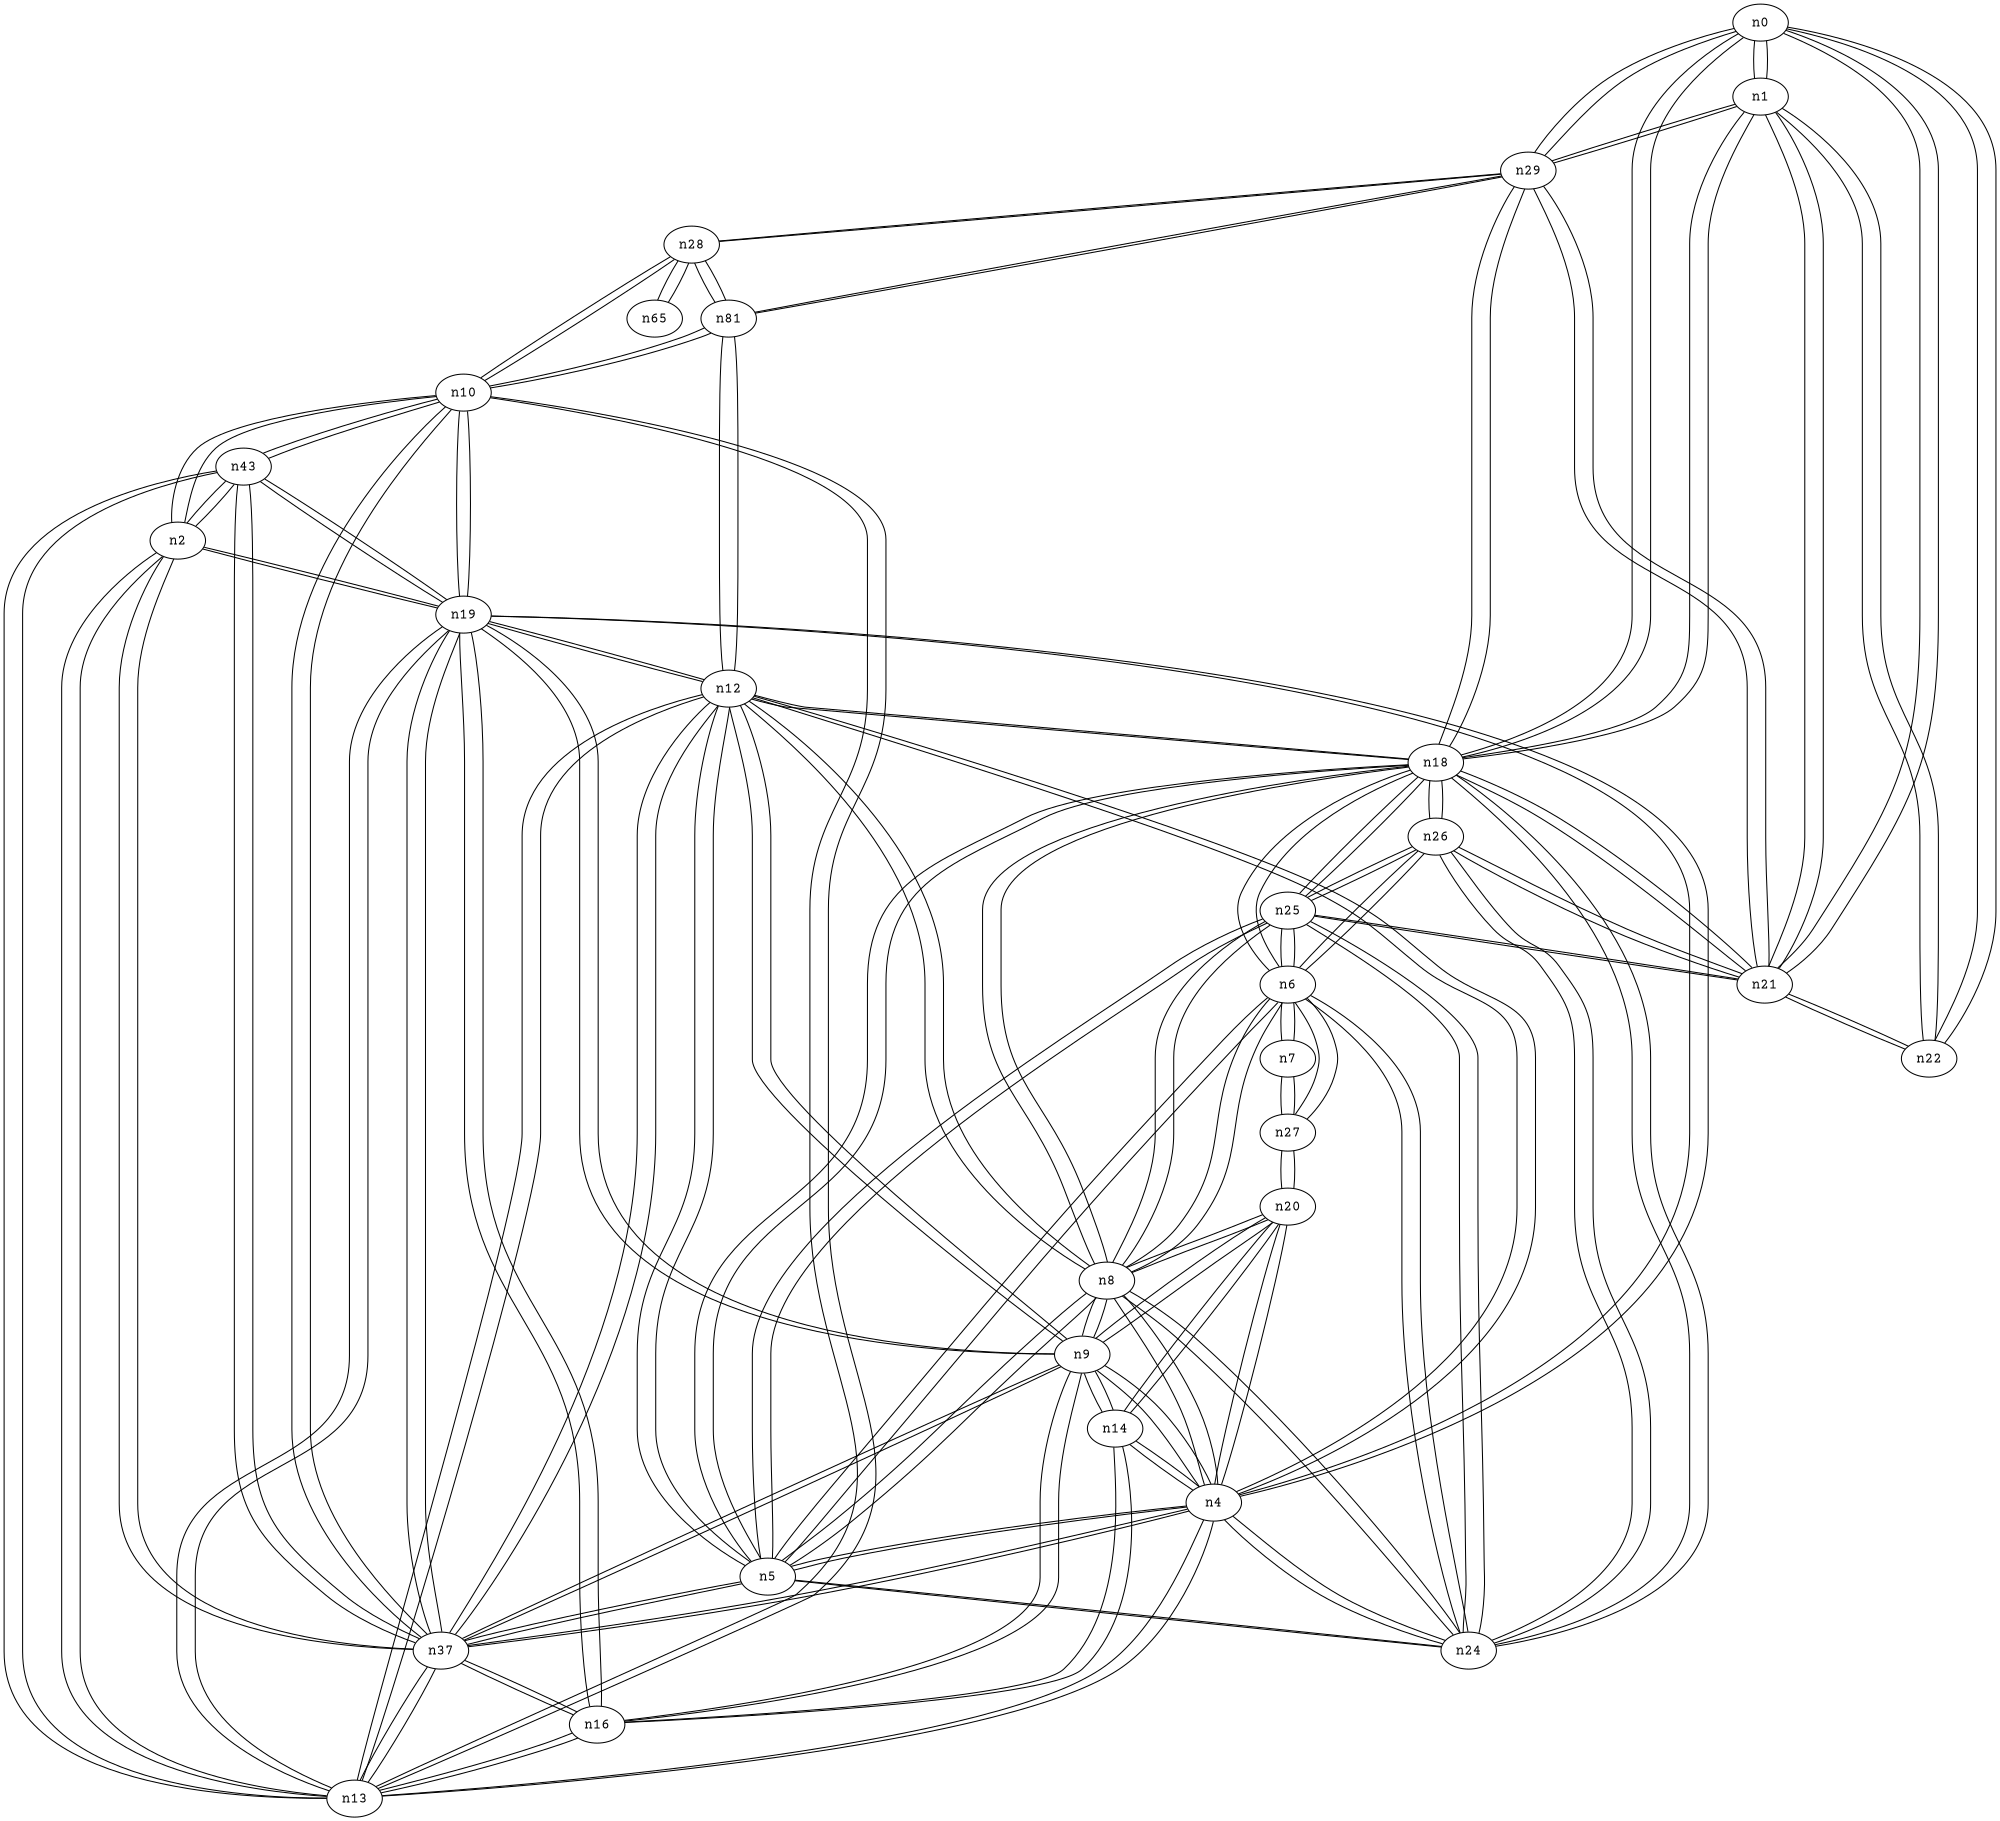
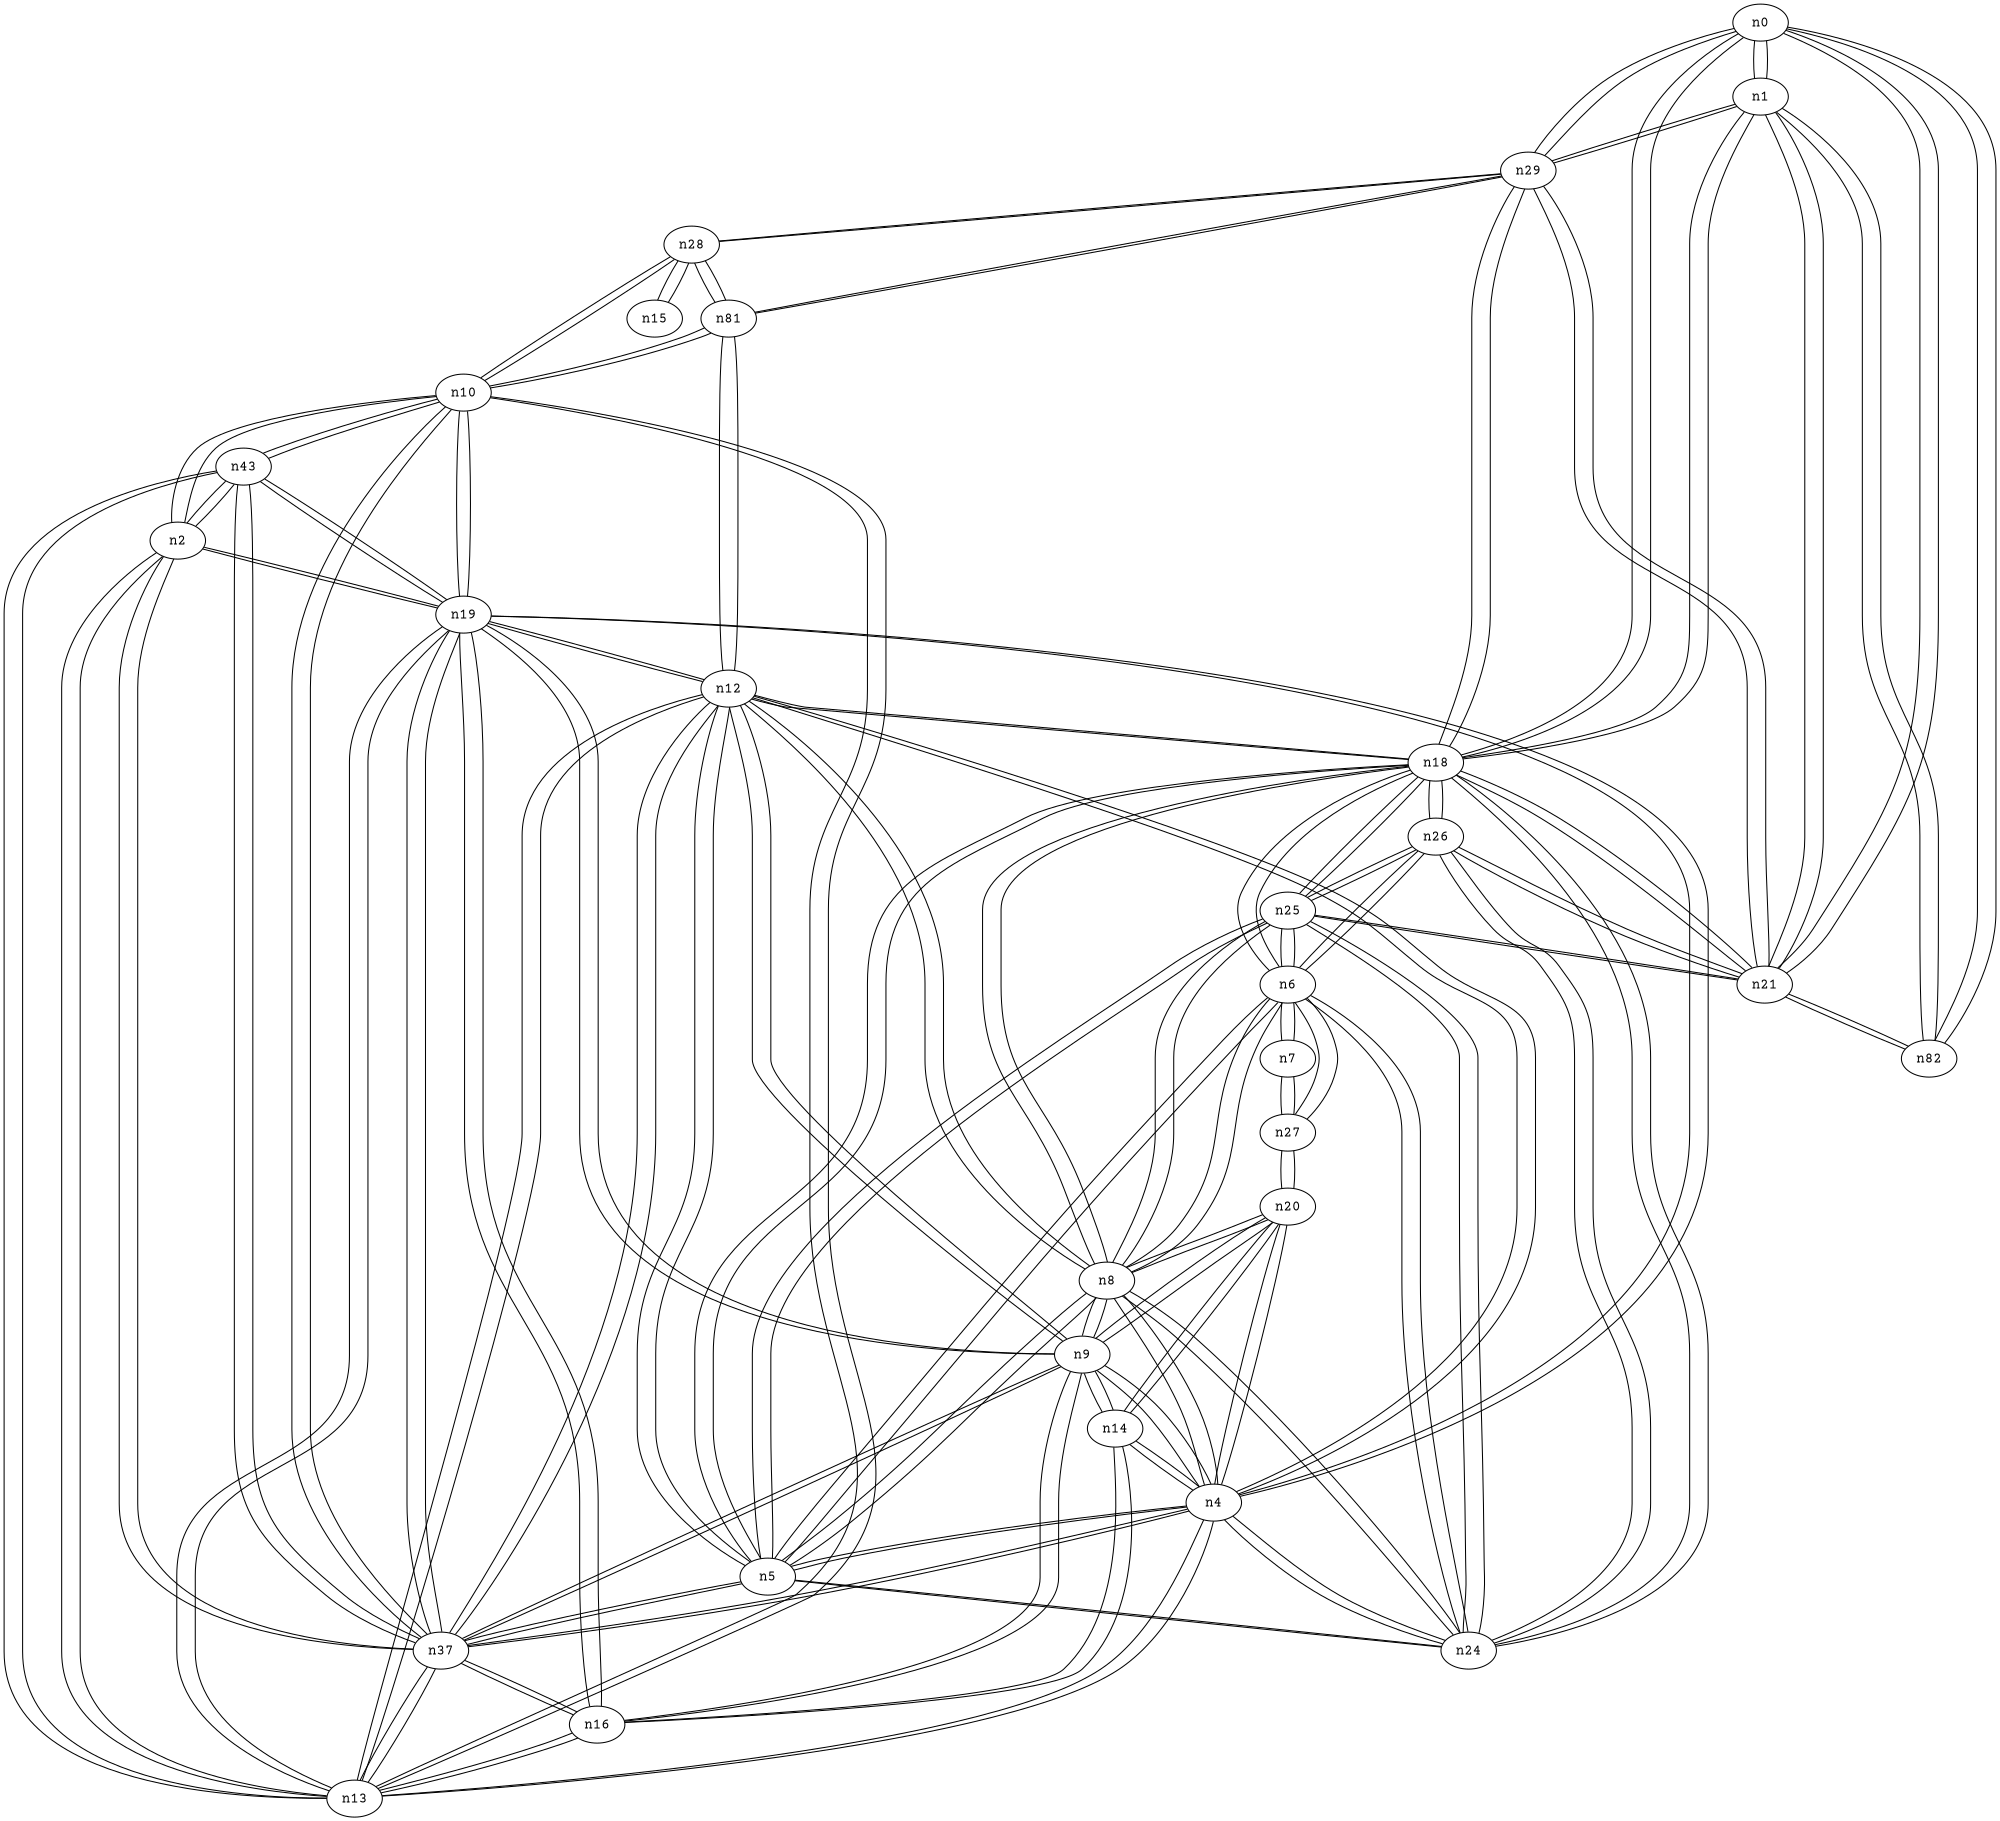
(655, 319) -> (655, 319)
(1929, 1059) -> (1929, 1059)
